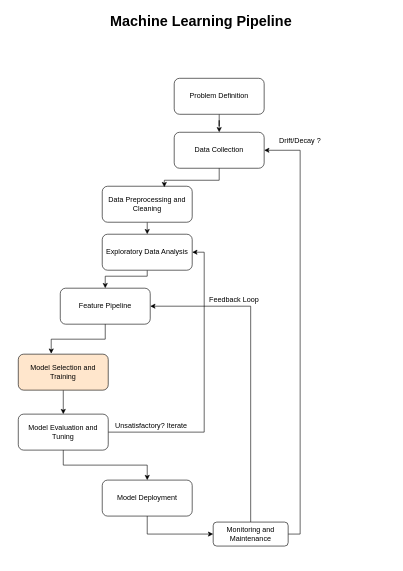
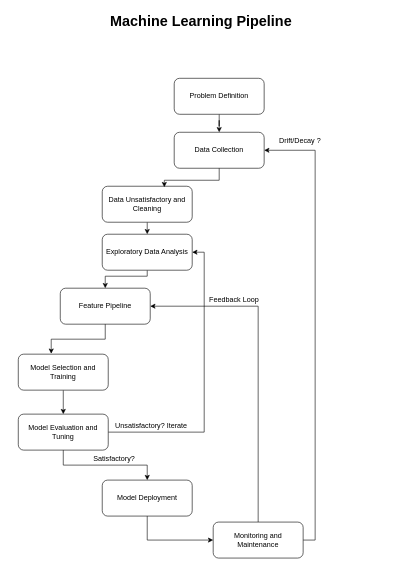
(147, 204) -> (147, 204)
(63, 372) -> (63, 372)
none -> (114, 459)
(251, 534) -> (258, 540)
